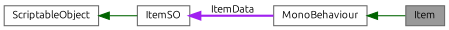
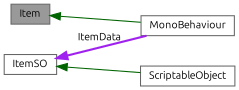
(123, 16) -> (104, 70)
(391, 16) -> (101, 19)
